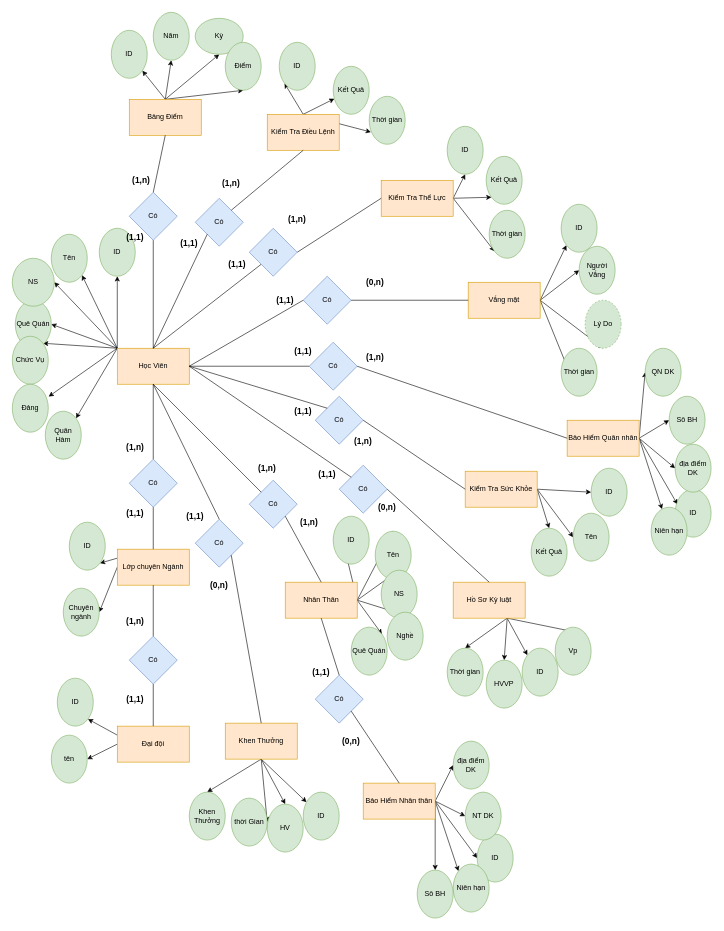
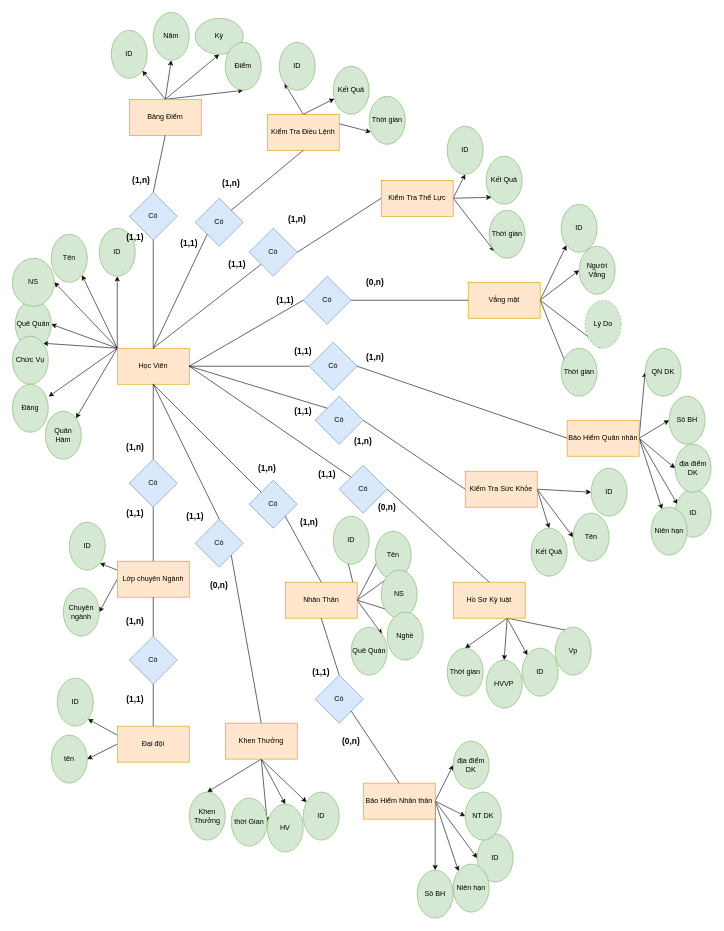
(153, 567) -> (153, 579)
